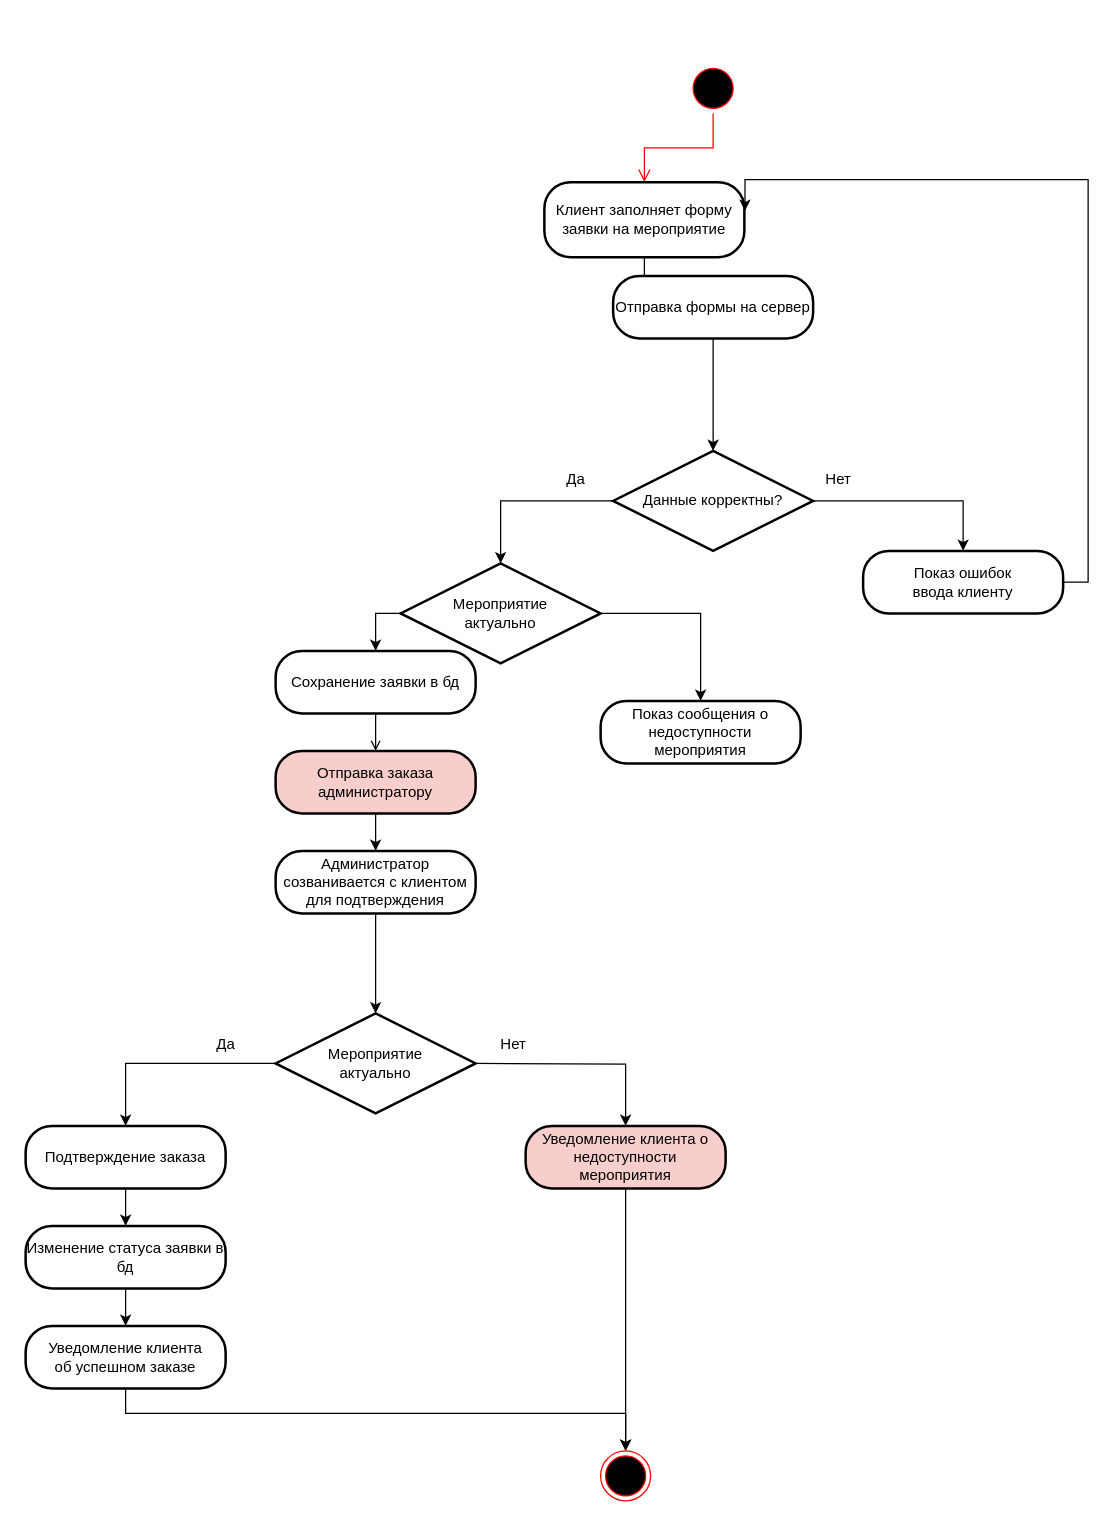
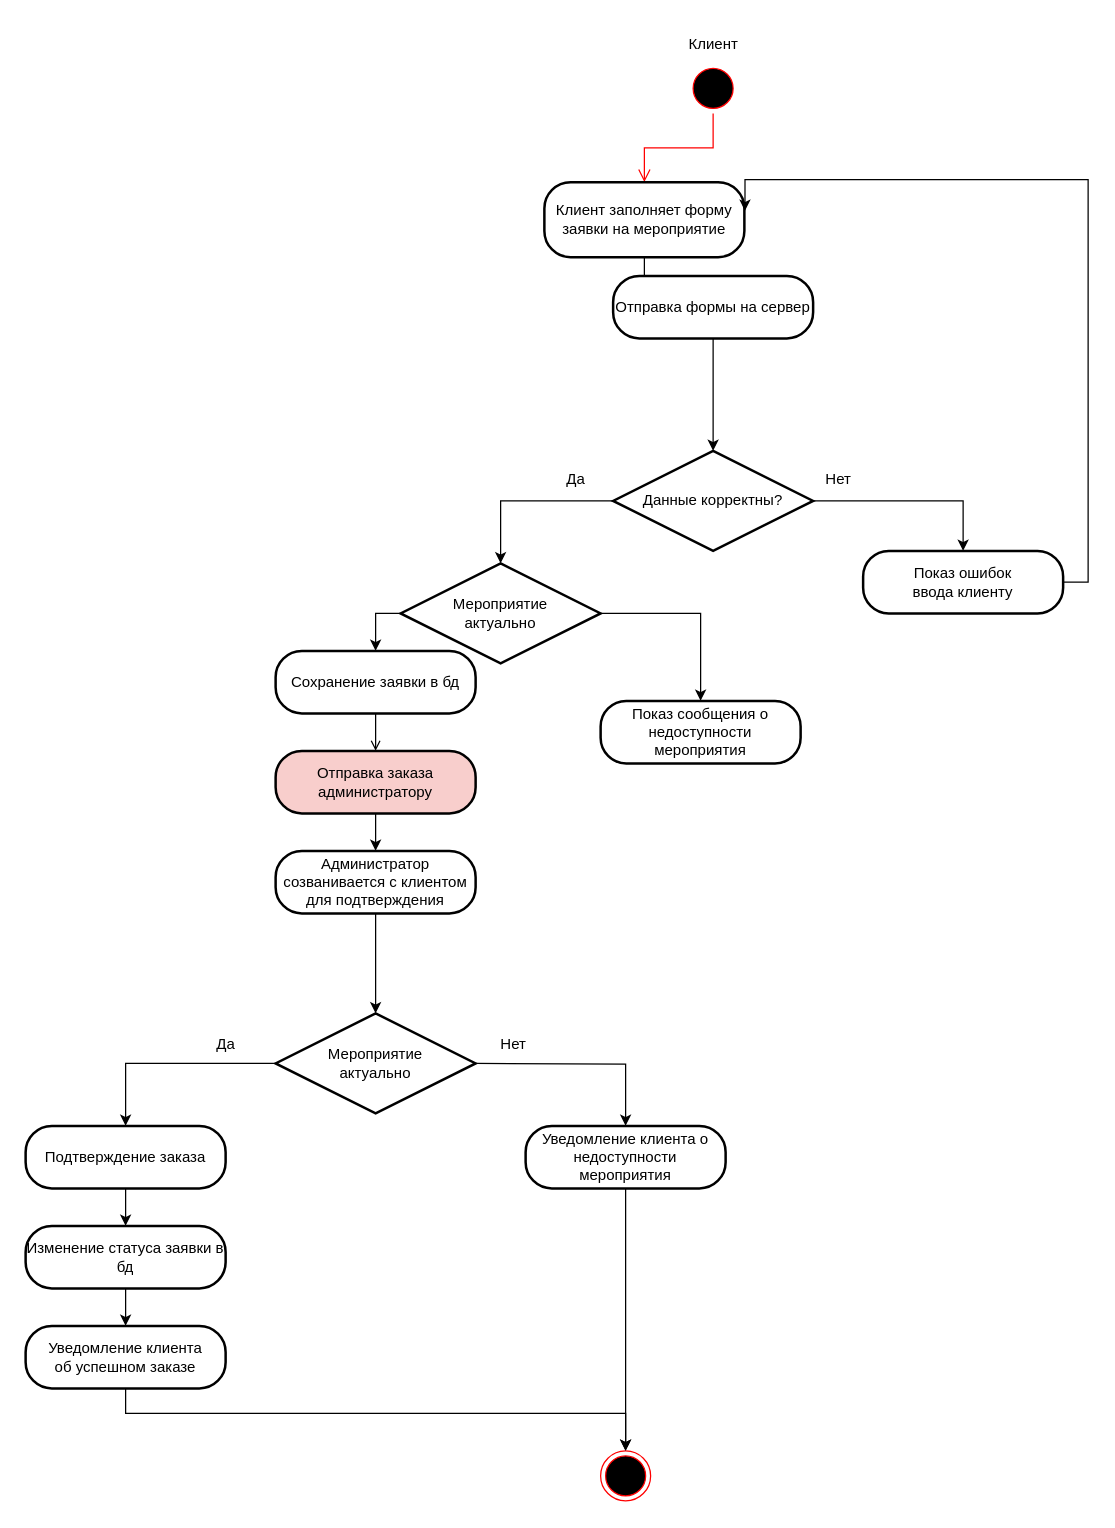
none -> (713, 44)
(626, 1157) -> (626, 1157)
